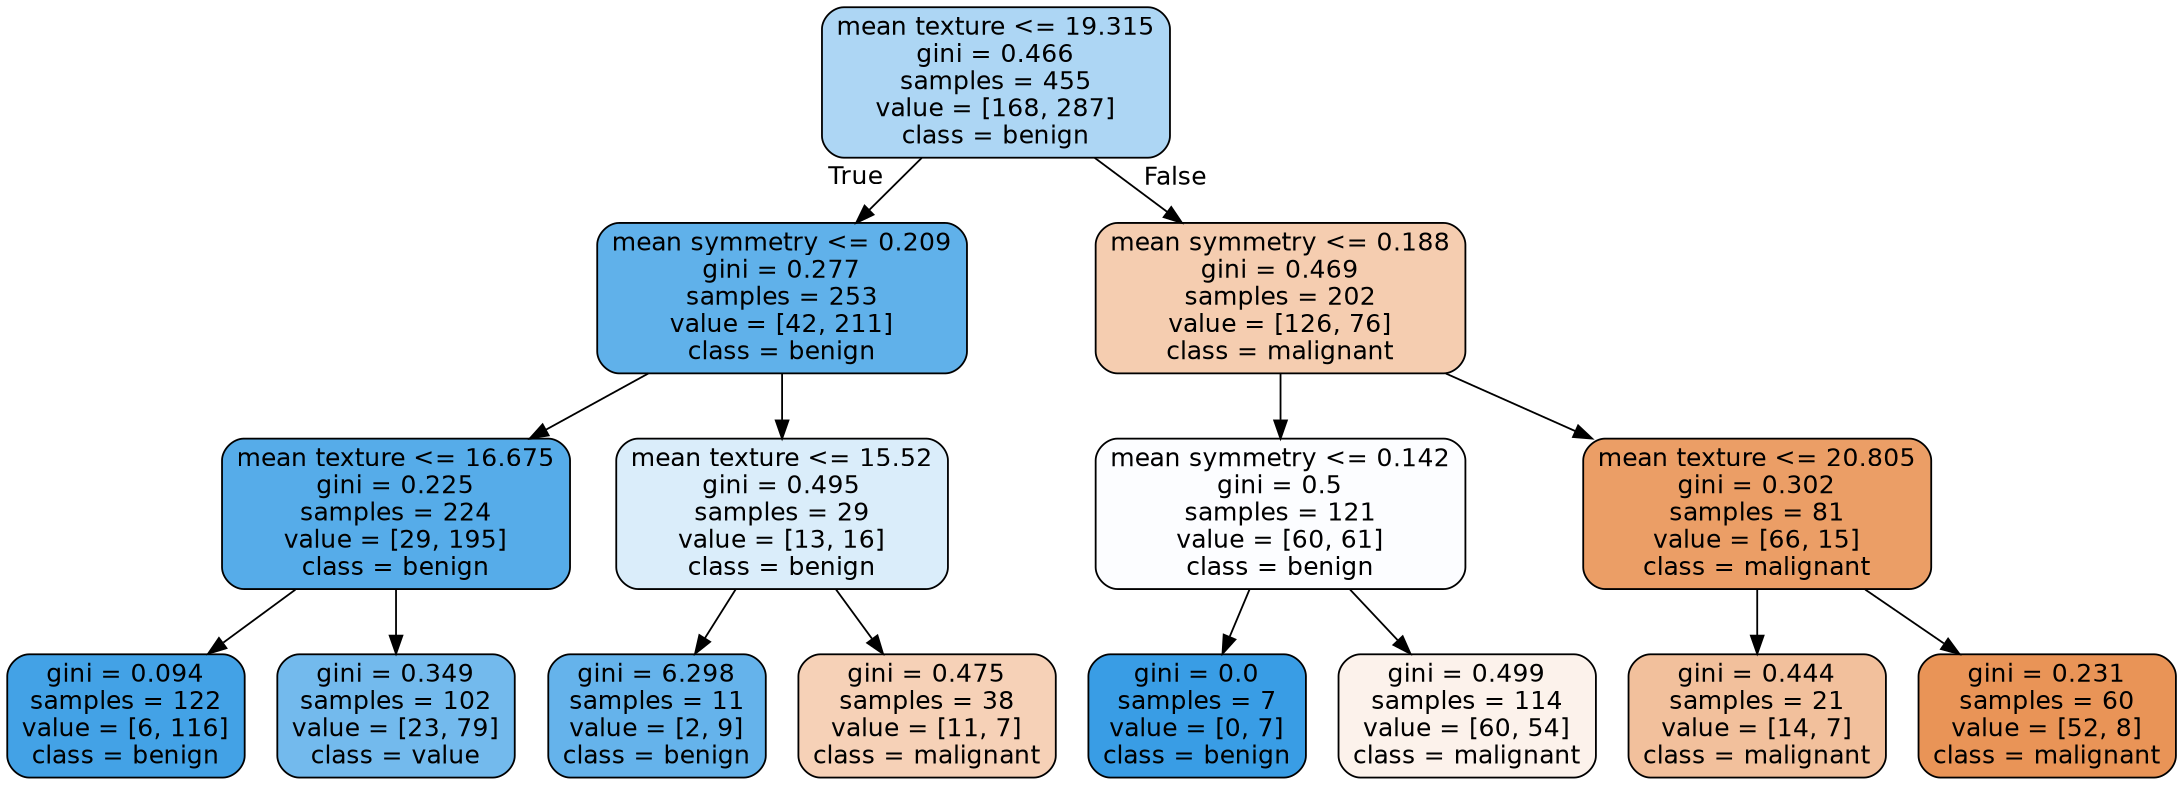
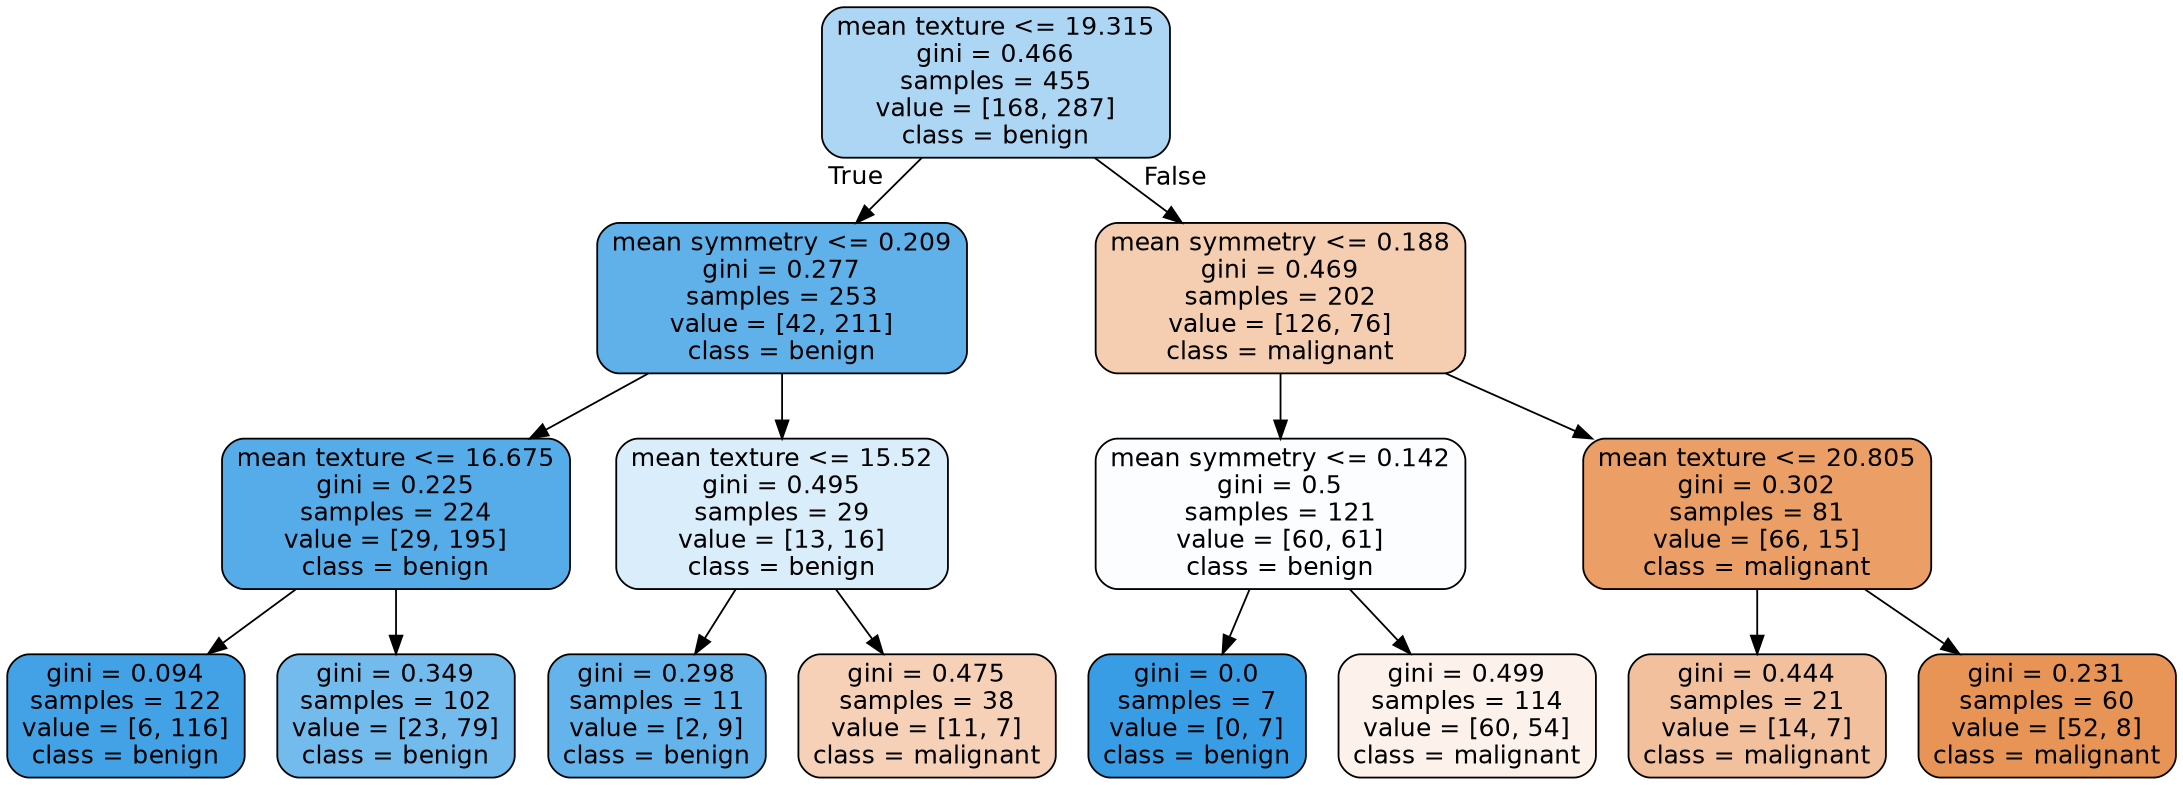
(396, 716) -> (396, 716)
(657, 716) -> (657, 716)
